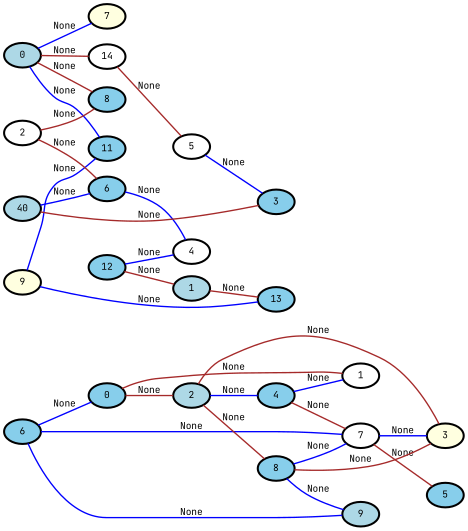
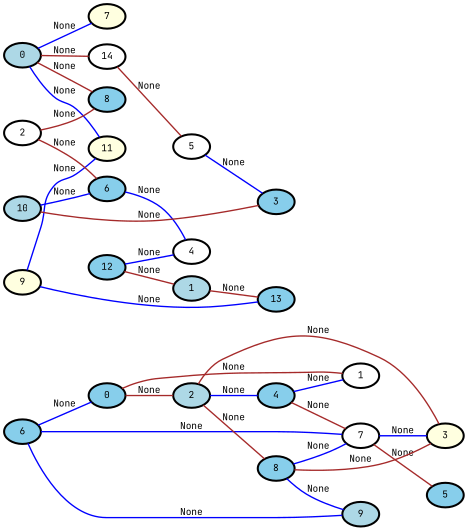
(107, 149) -> (107, 149)
(23, 209) -> (23, 209)
